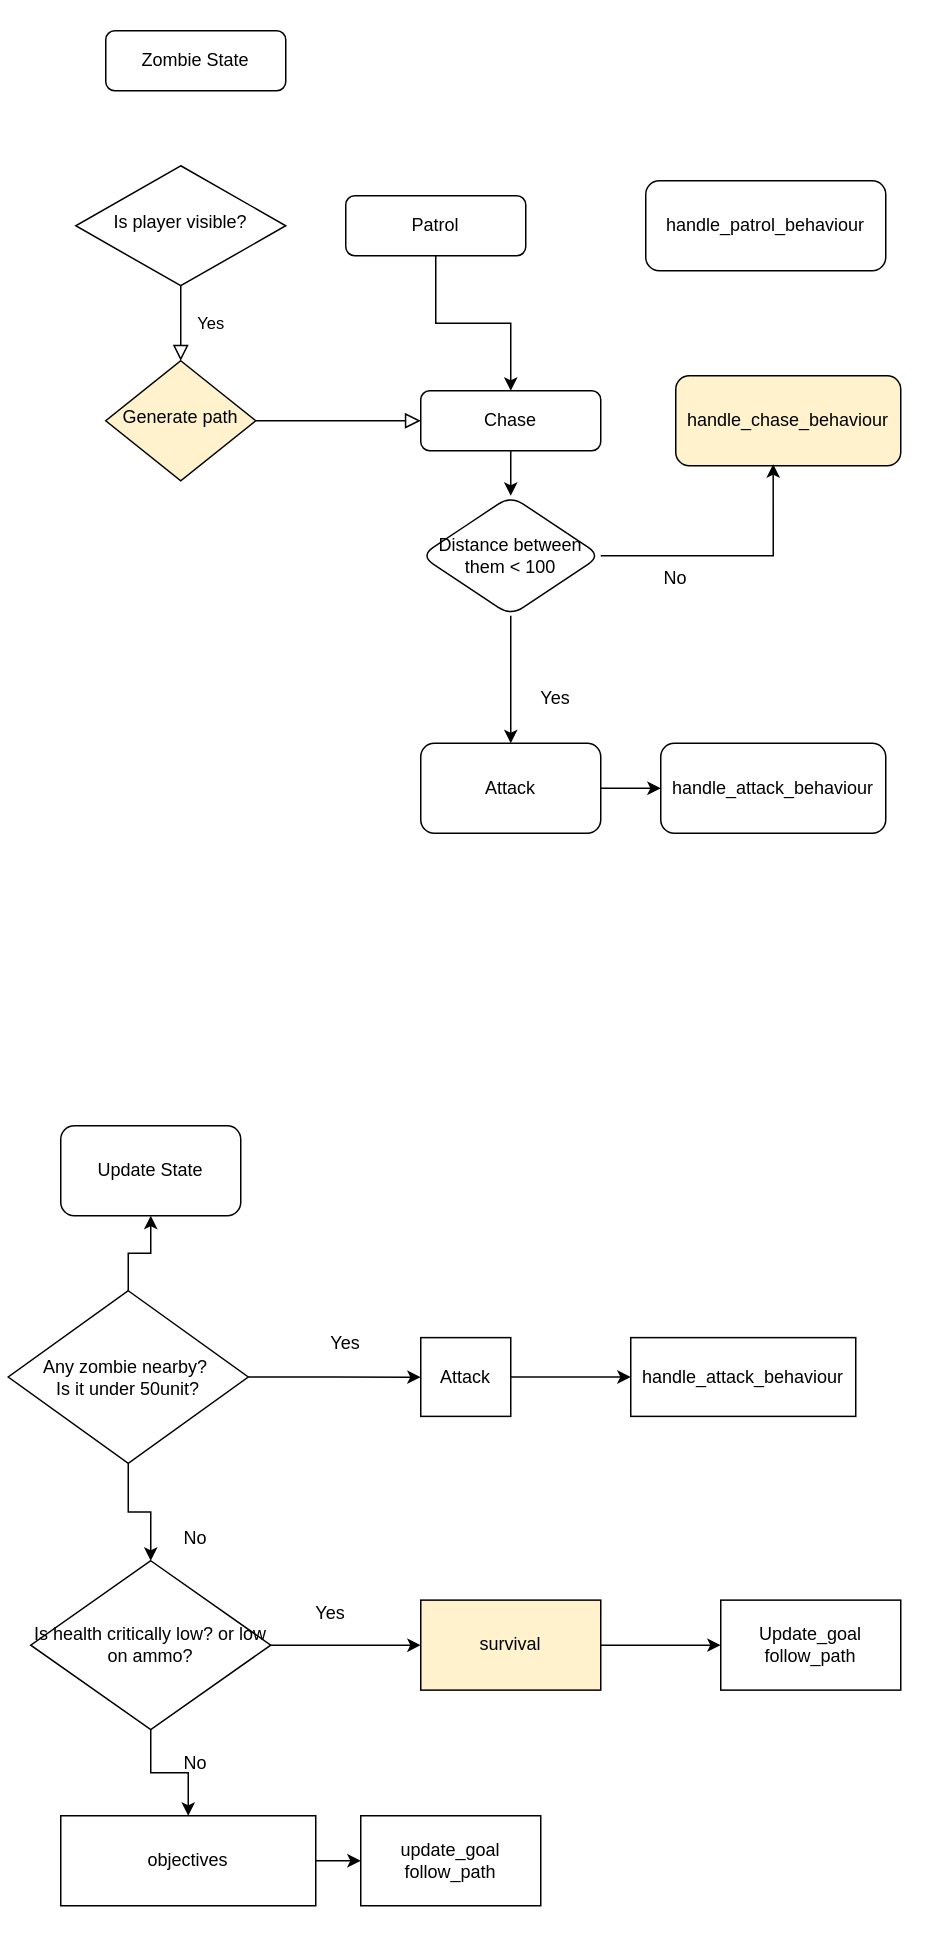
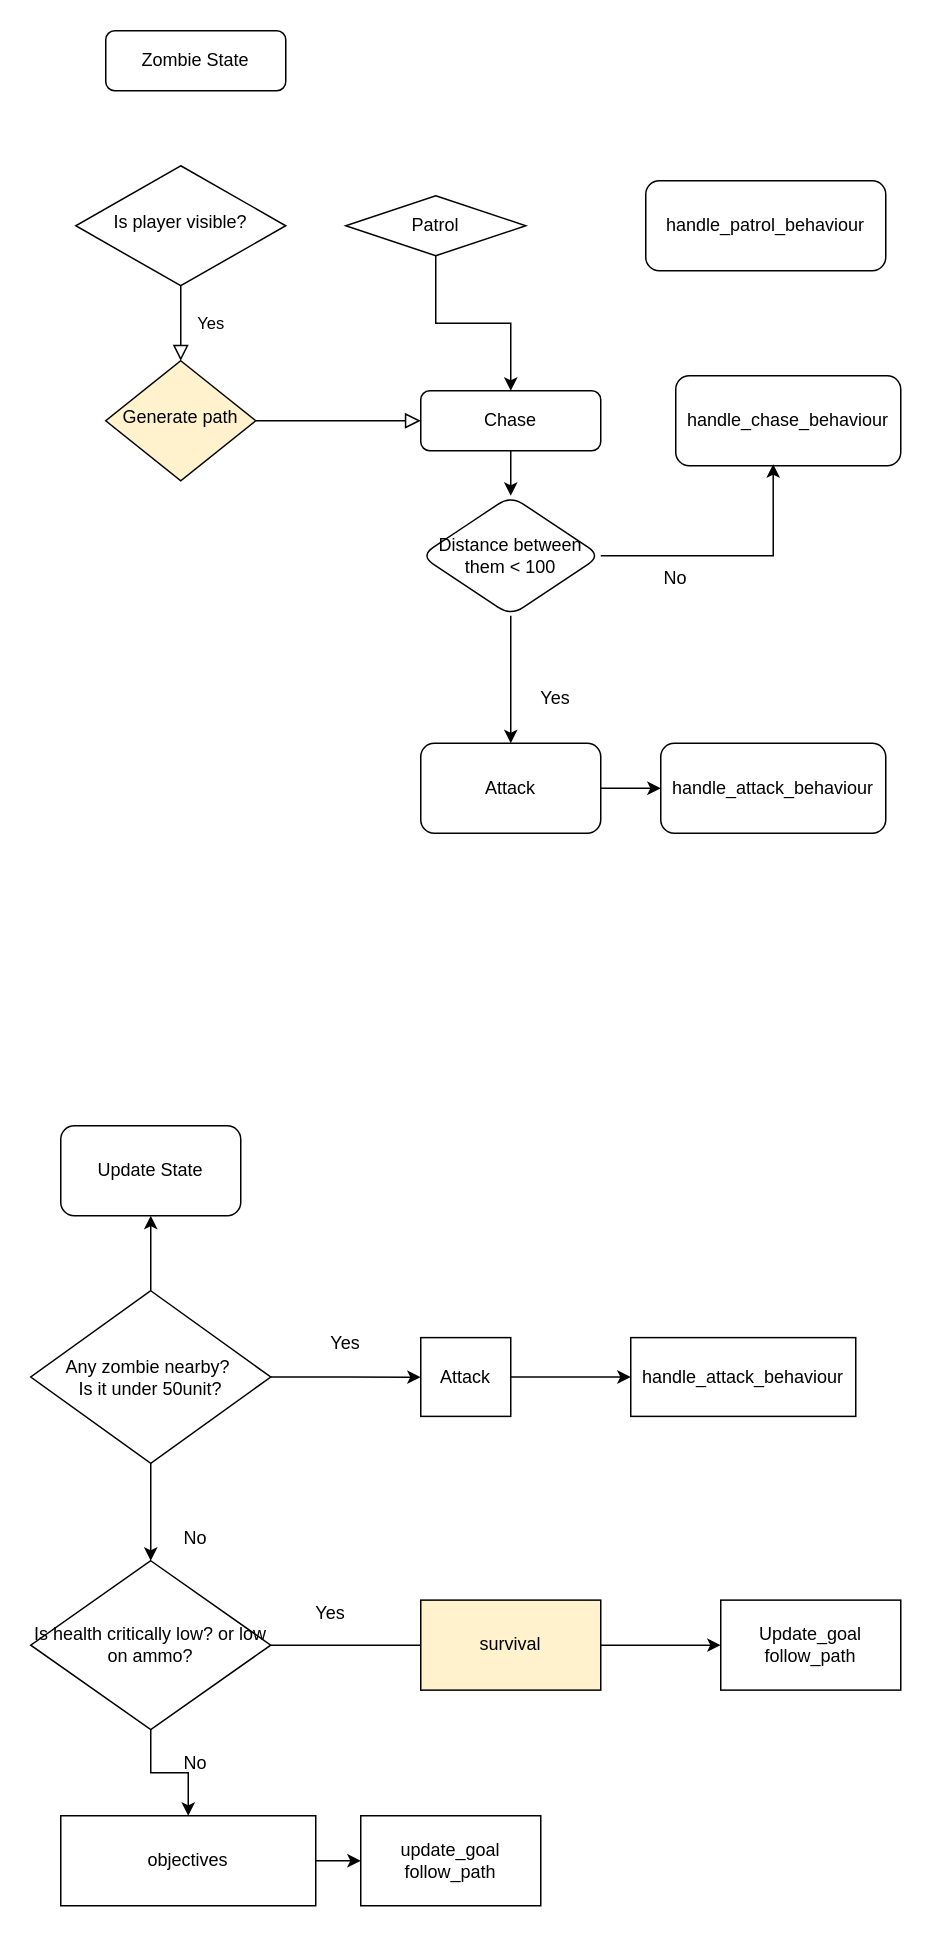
(436, 226) -> (436, 226)
(788, 421) -> (788, 421)
(128, 1377) -> (151, 1377)
(409, 1645) -> (413, 1645)
